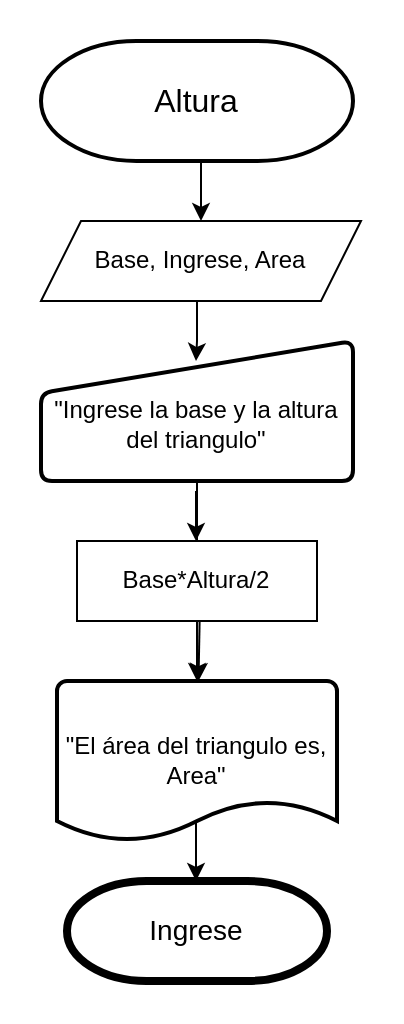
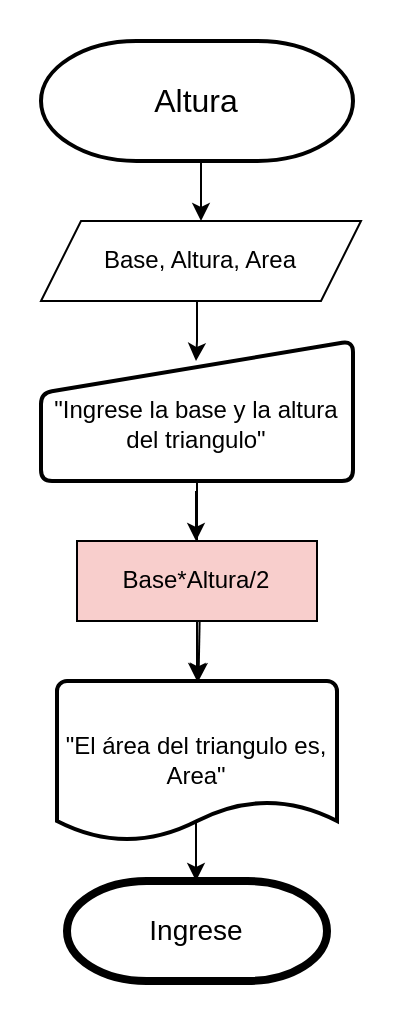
(201, 261) -> (201, 261)
(197, 581) -> (197, 581)
